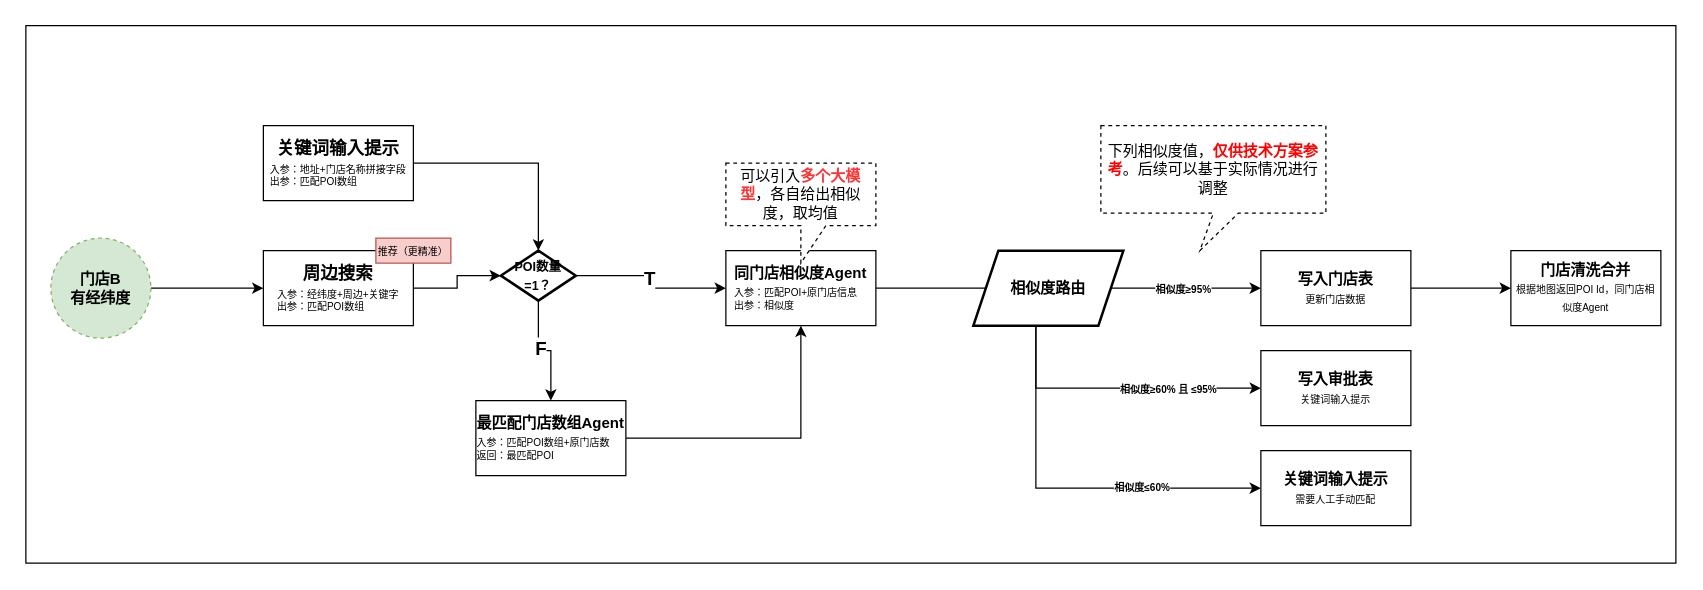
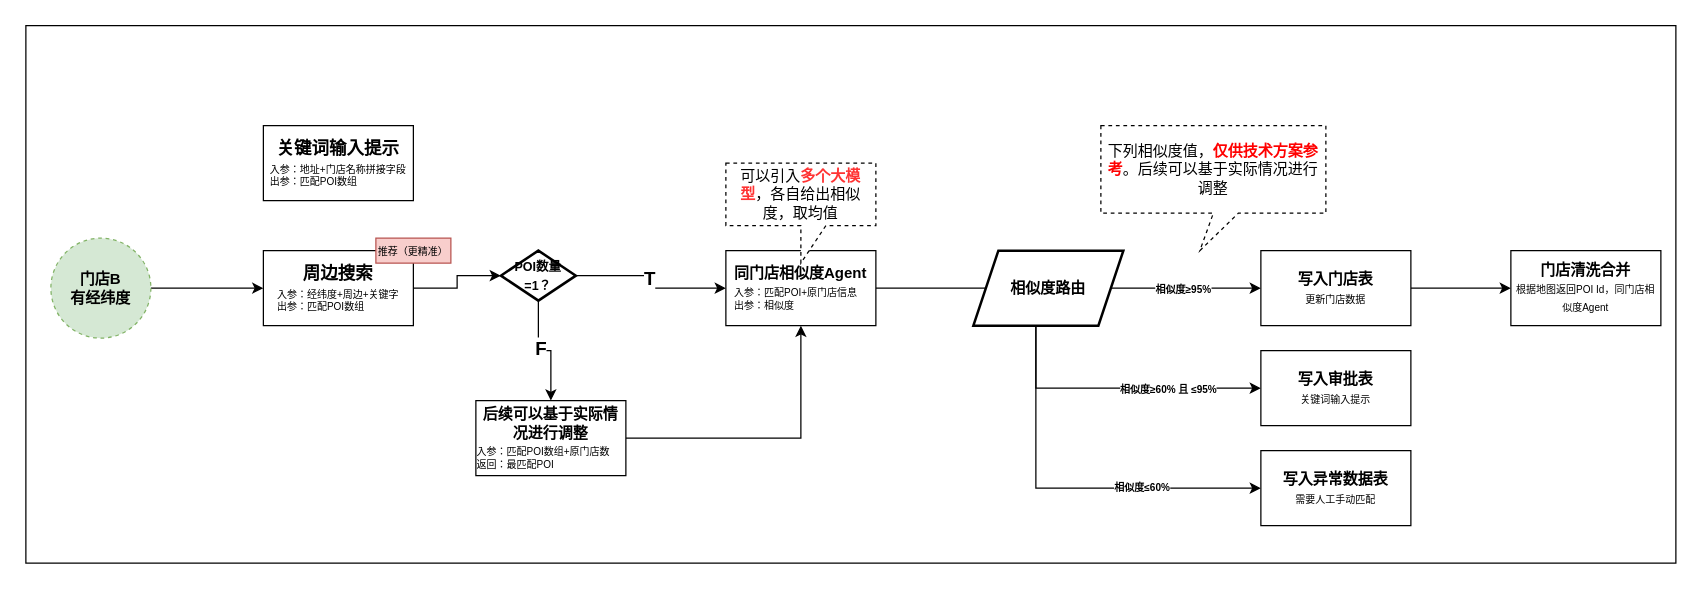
(515, 163) -> none
(551, 438) -> (551, 438)
(1336, 488) -> (1336, 488)
